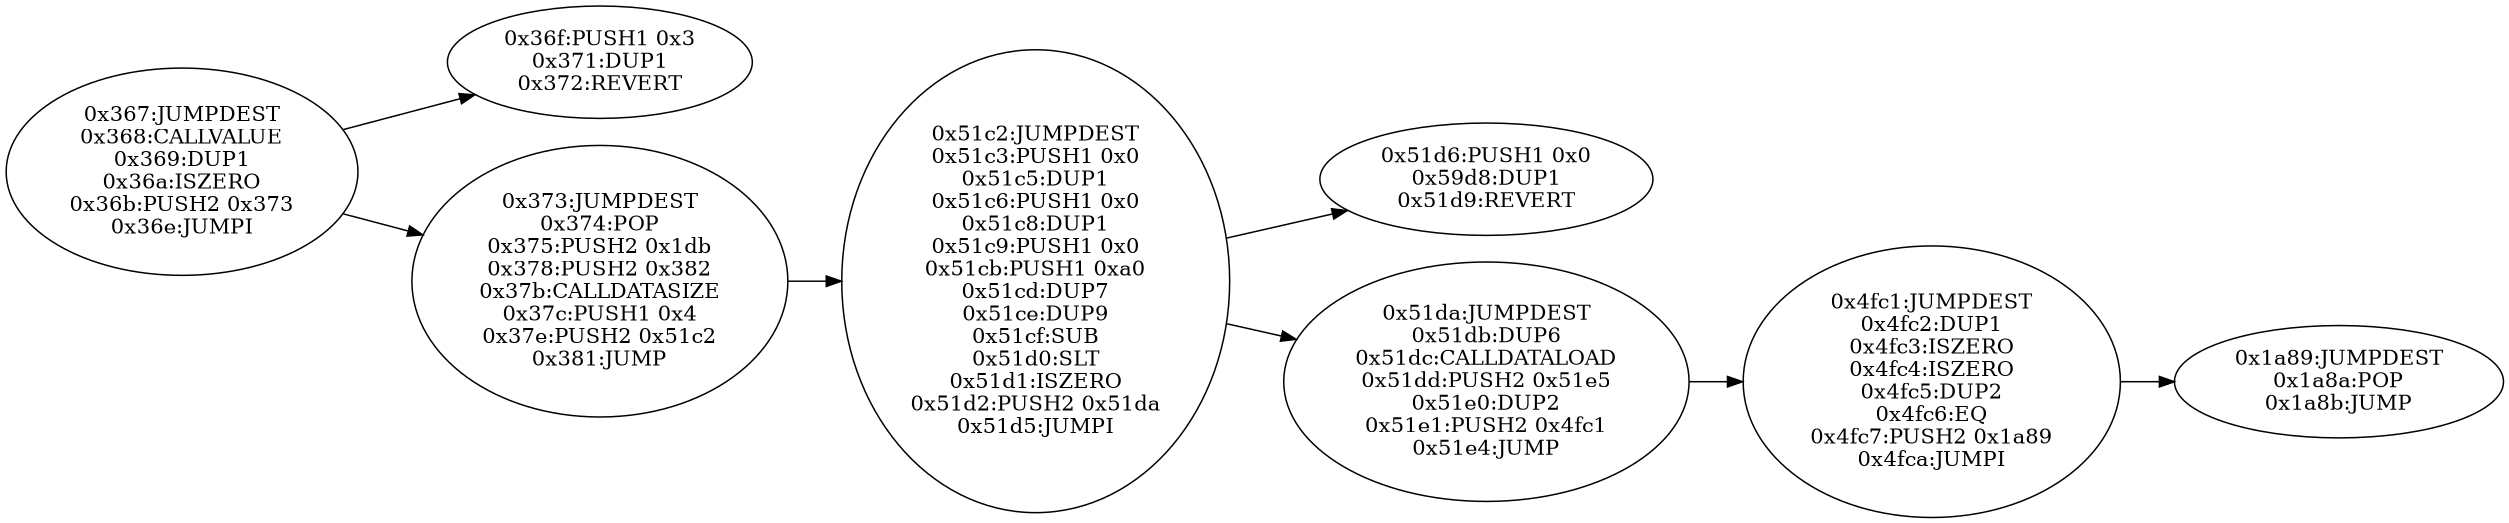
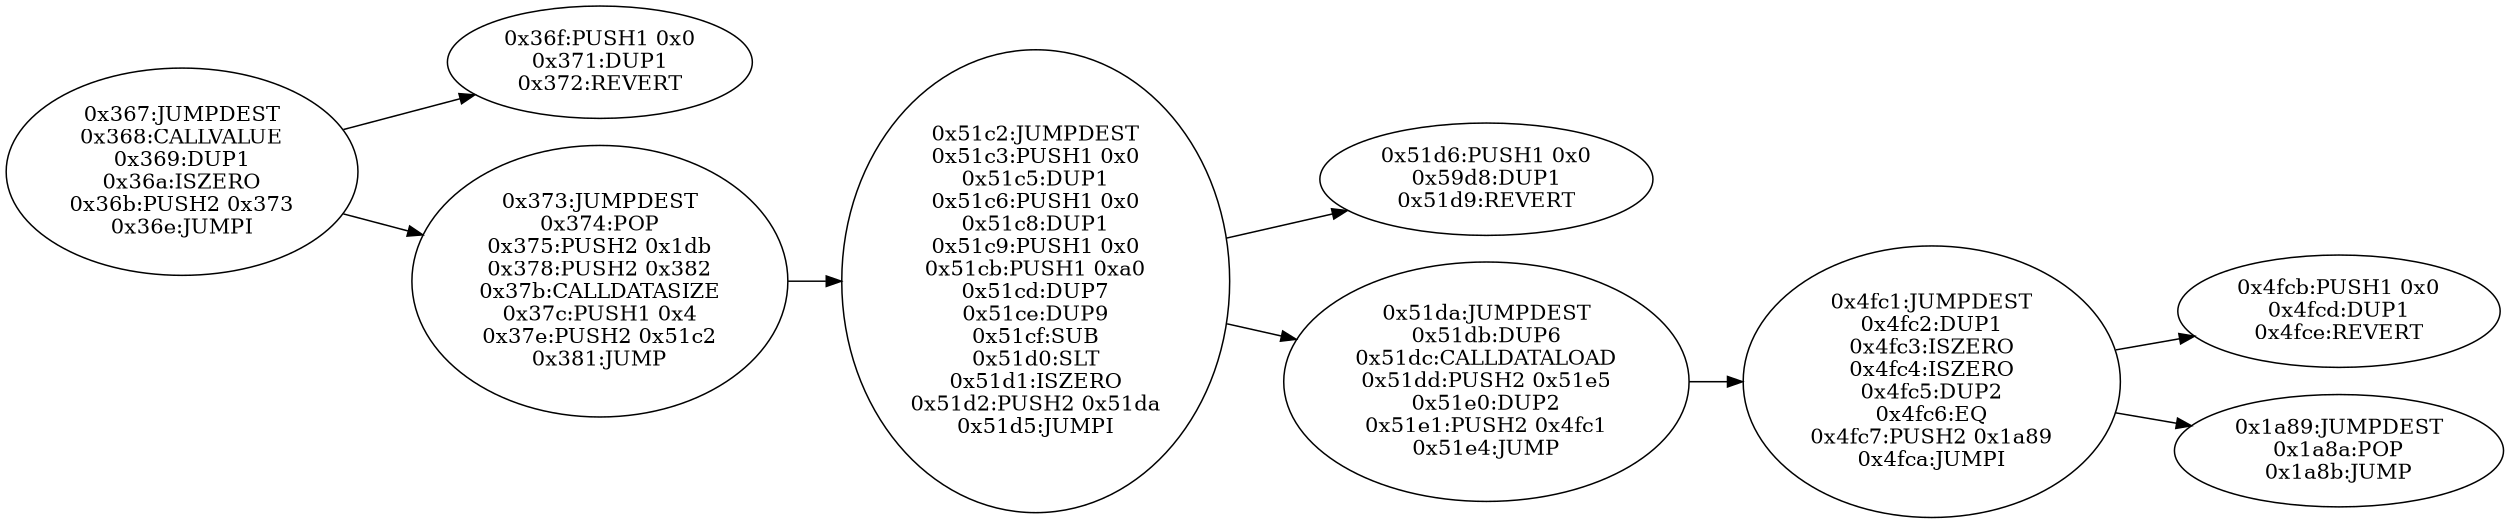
(600, 62) -> (600, 62)
none -> (2339, 311)
